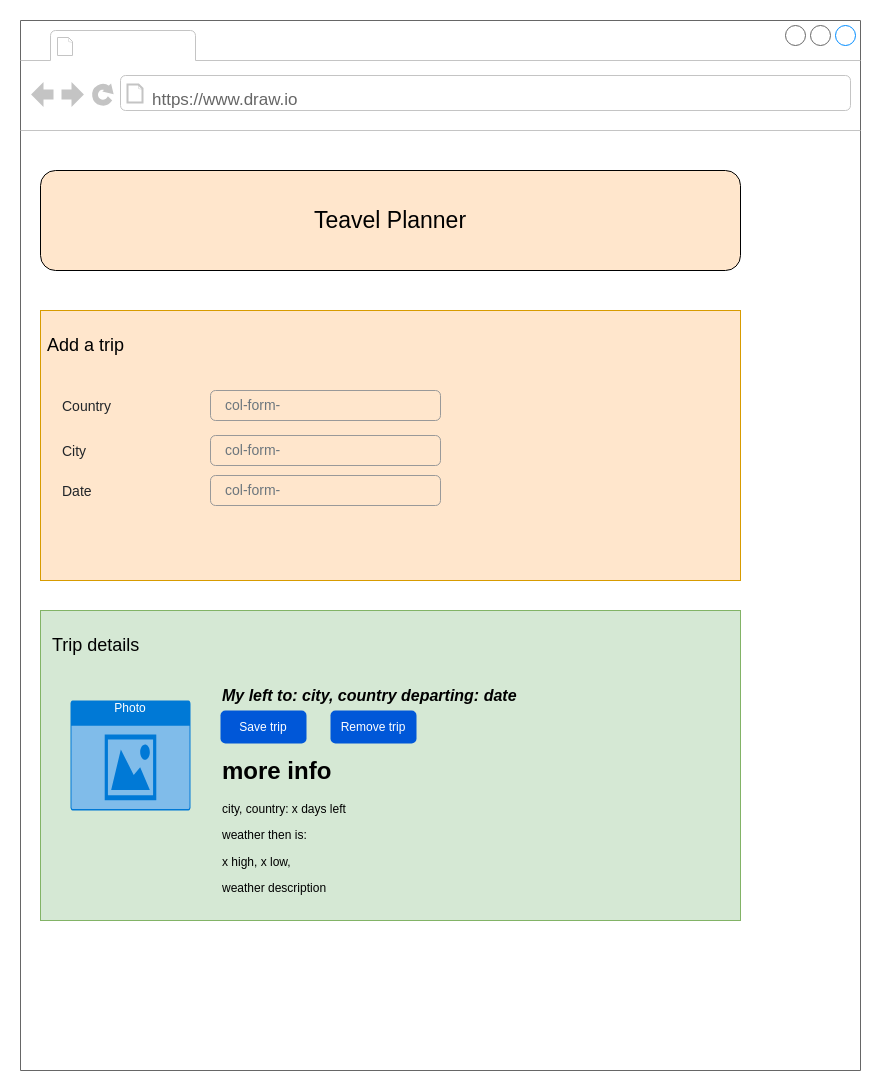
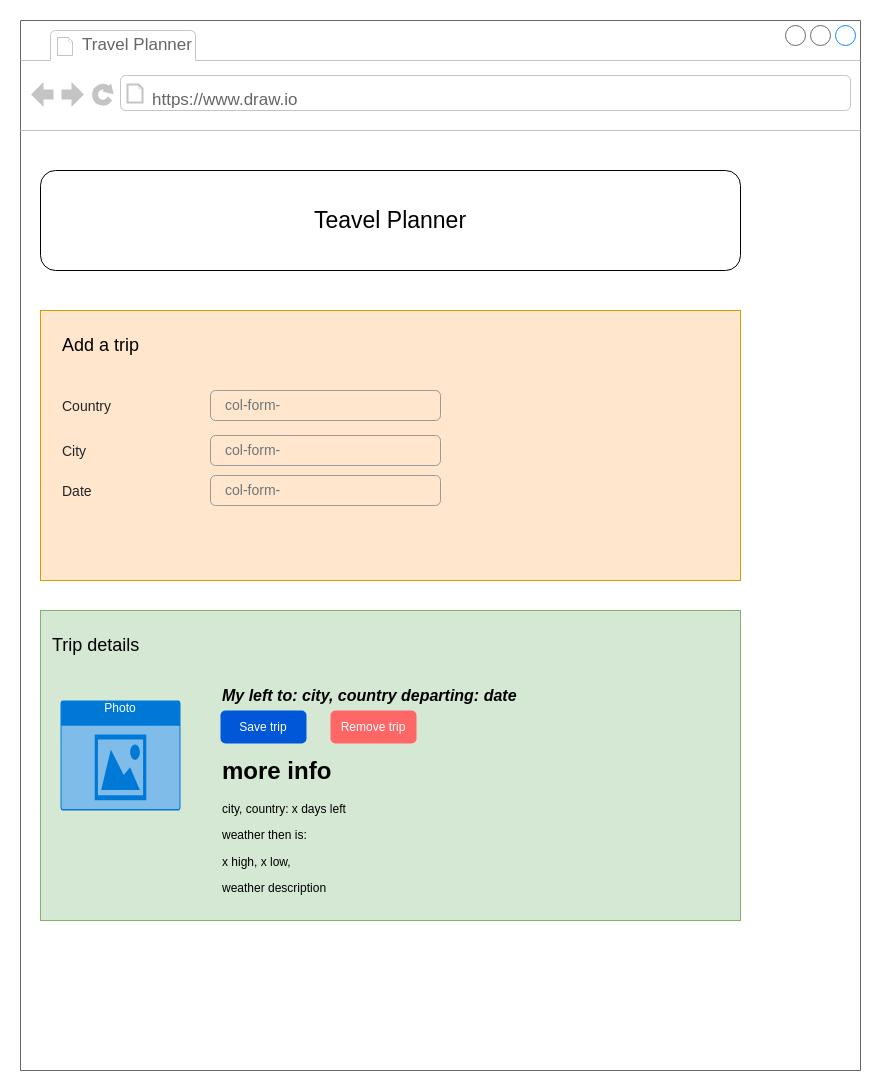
none -> (196, 46)
(391, 221) -> (391, 221)
(146, 346) -> (161, 346)
(374, 727) -> (374, 727)
(131, 756) -> (121, 756)
